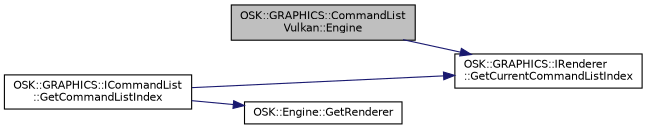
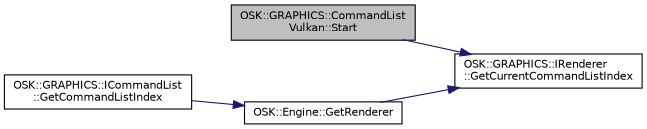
(323, 23) -> (323, 23)
(318, 82) -> (414, 96)
